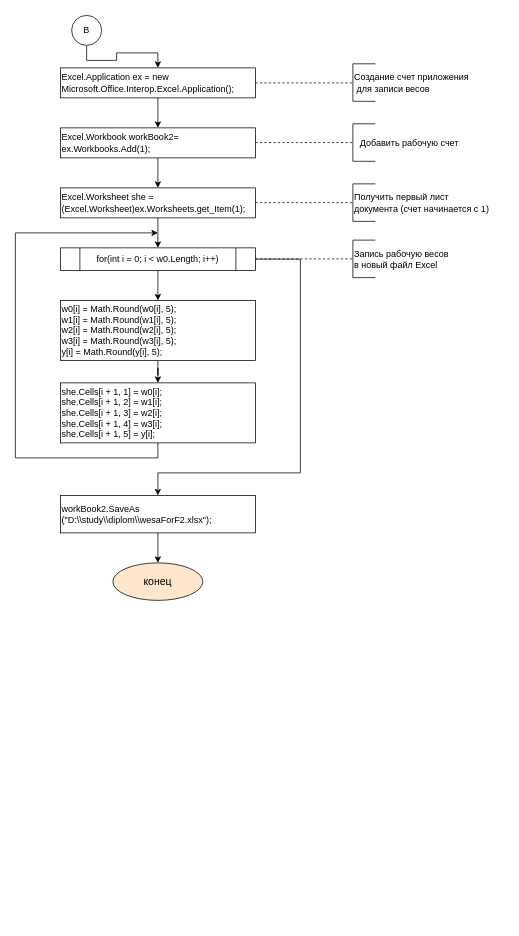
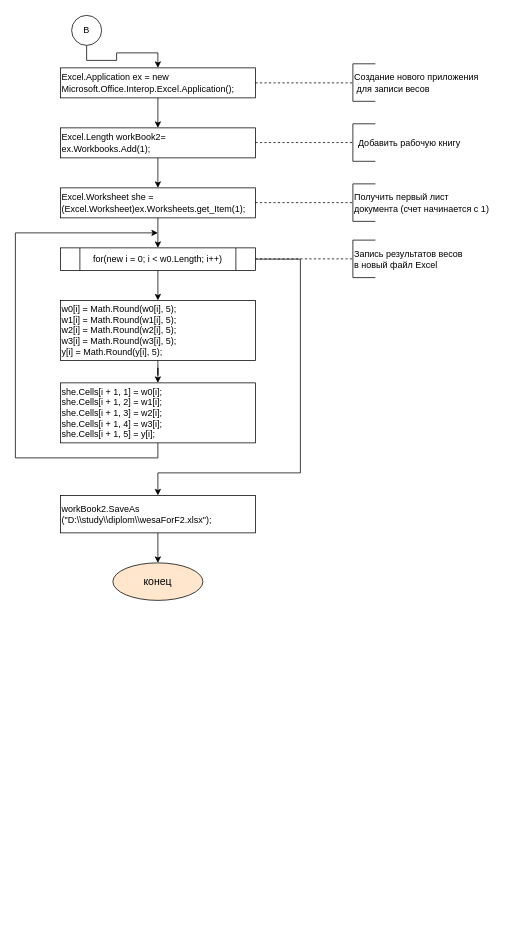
(413, 83) -> (418, 83)
(159, 143) -> (159, 143)
(410, 143) -> (410, 143)
(158, 259) -> (158, 259)
(402, 259) -> (413, 259)
